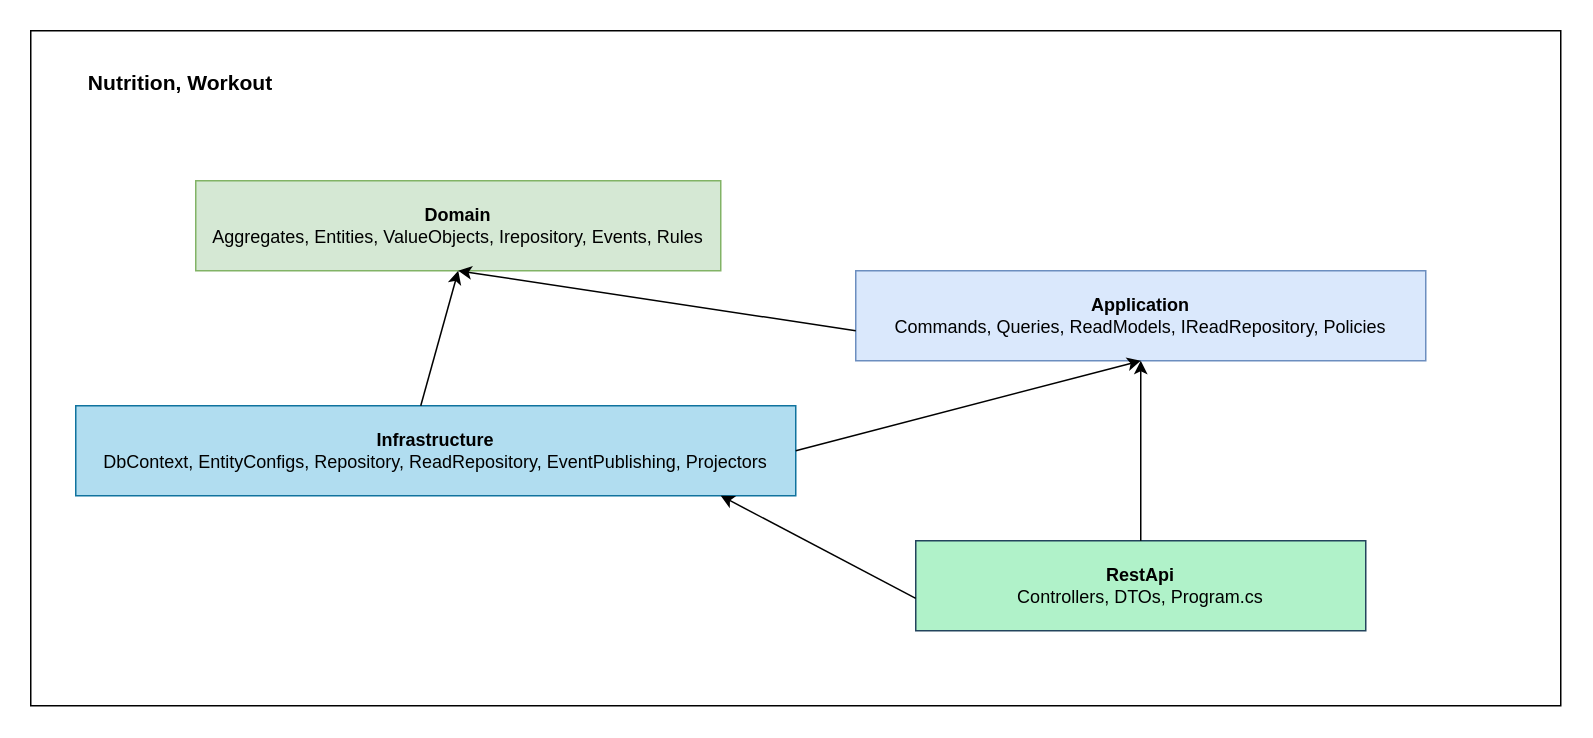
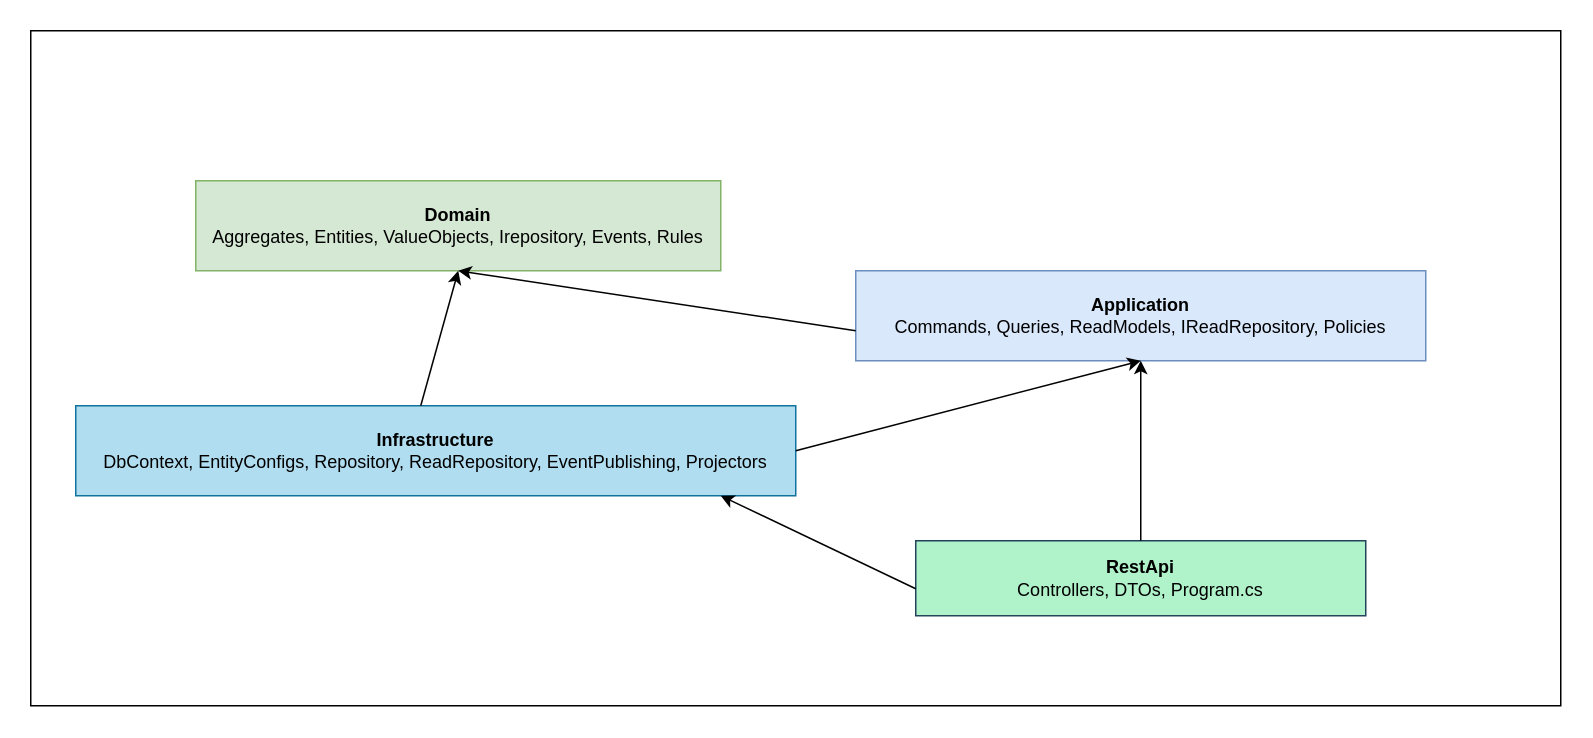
(181, 83) -> none
(1141, 586) -> (1141, 578)
